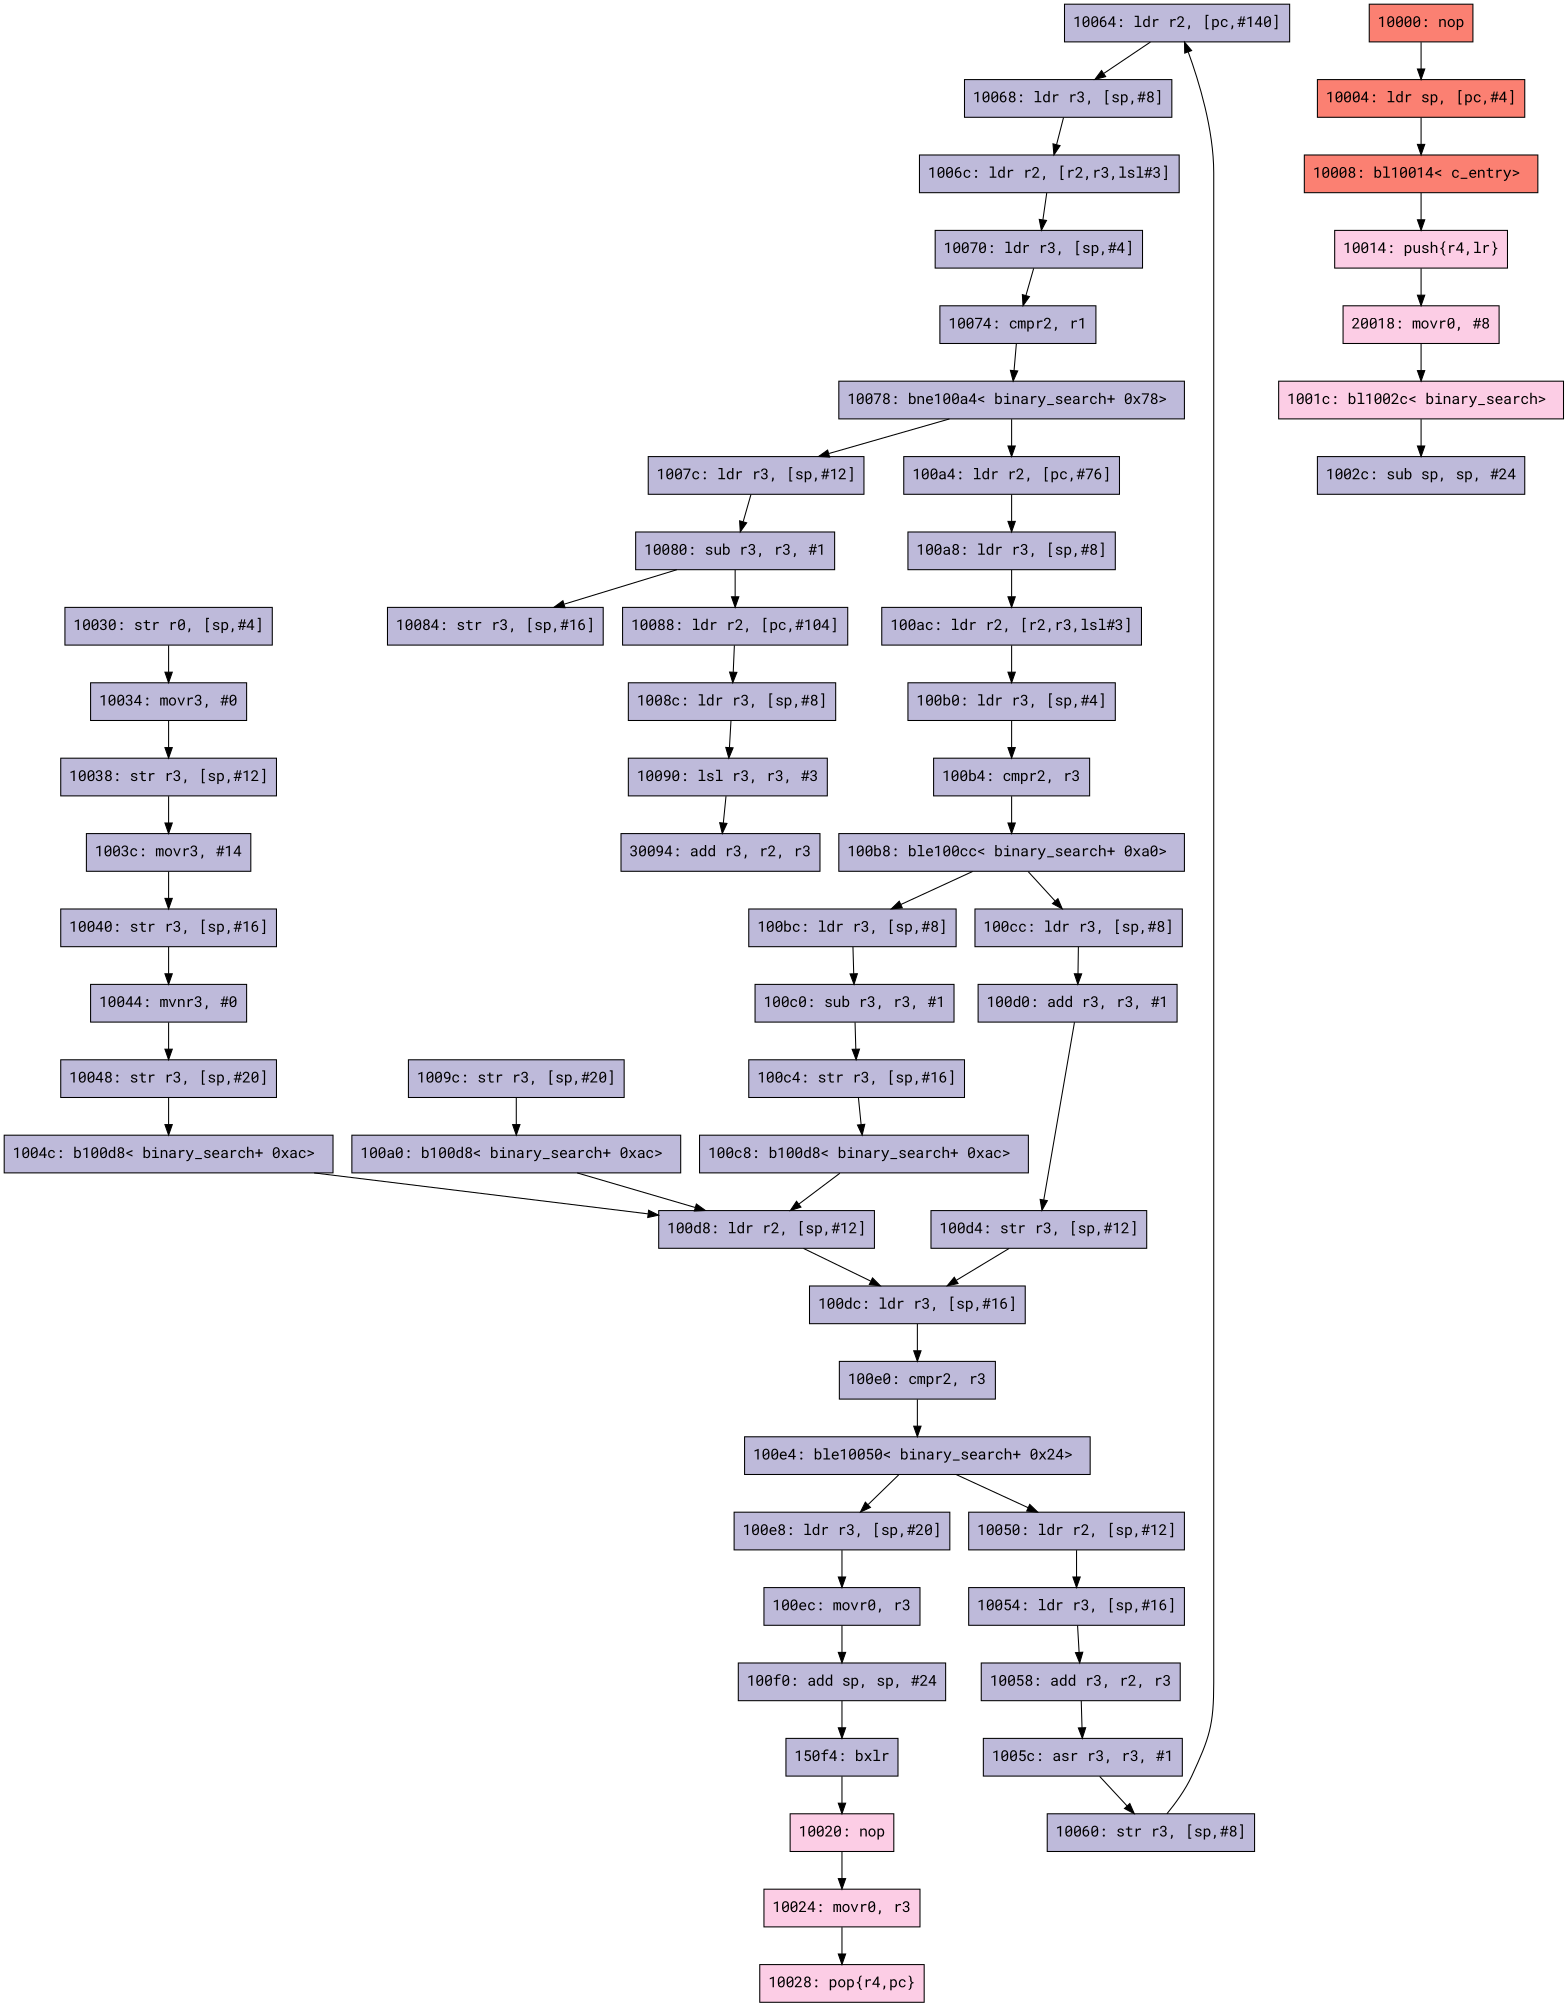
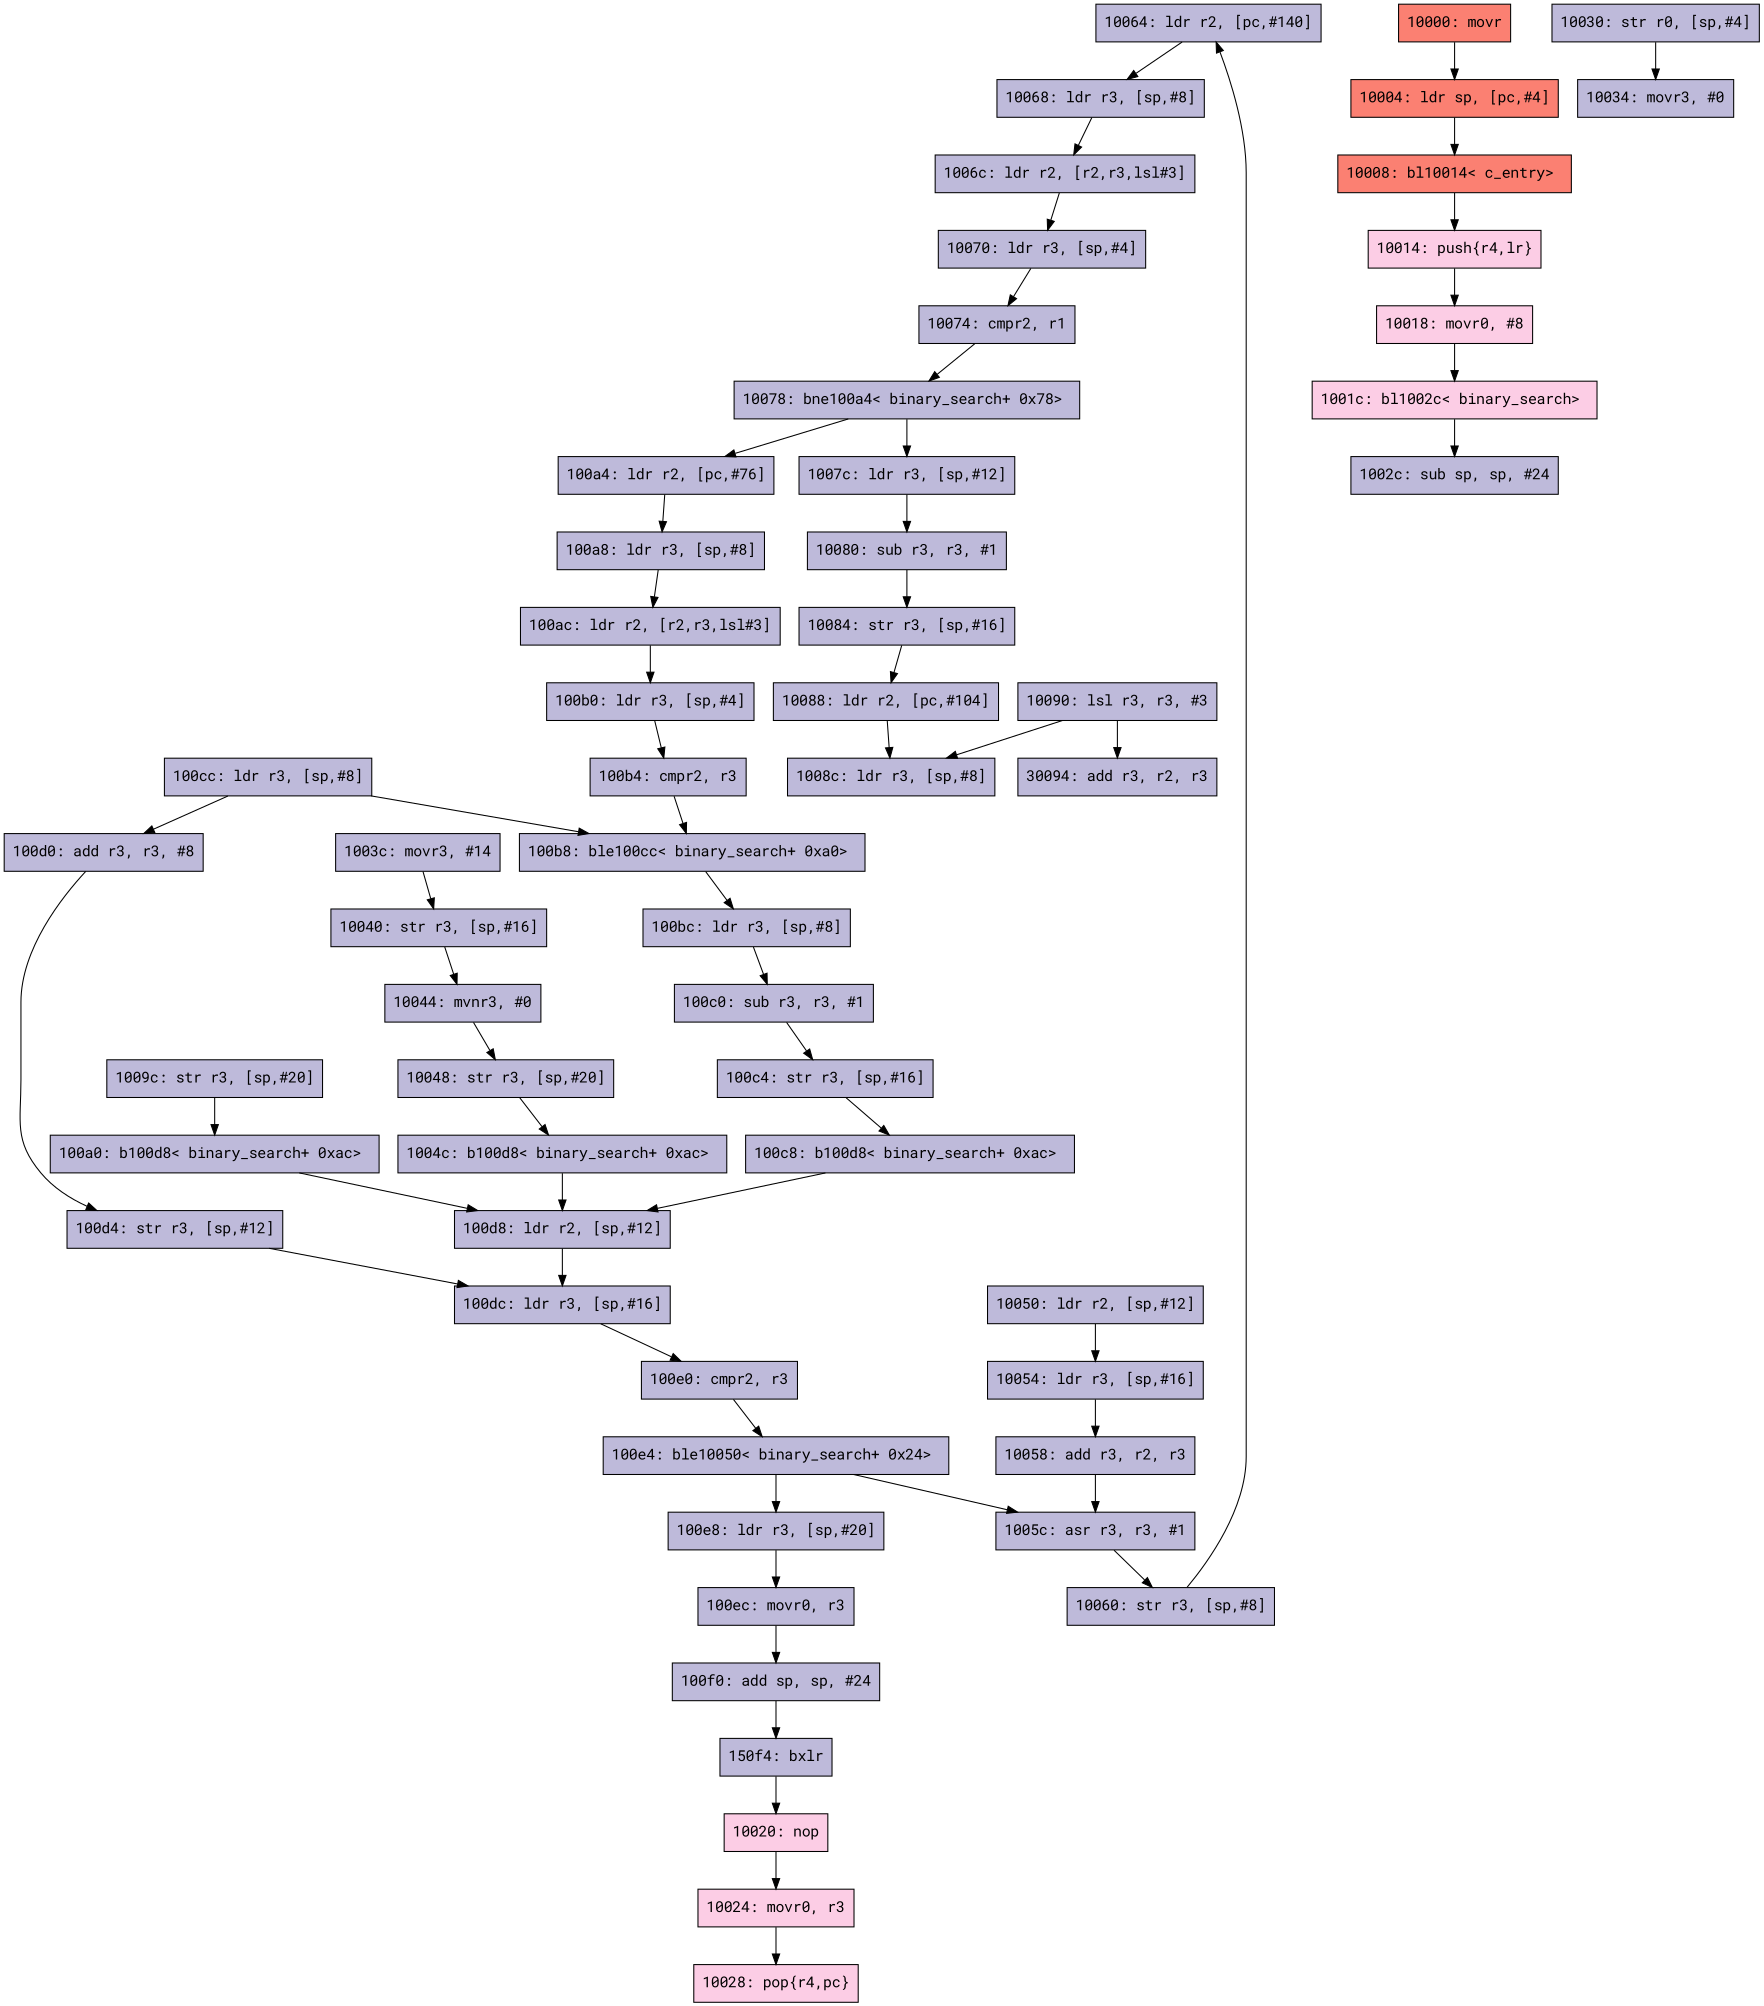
(1421, 23) -> (1455, 23)
(1421, 325) -> (1455, 325)
(735, 583) -> (898, 659)
(730, 734) -> (1009, 738)
(169, 777) -> none
(1042, 886) -> (475, 814)
(1078, 1003) -> (104, 852)
(992, 1491) -> (930, 1492)
